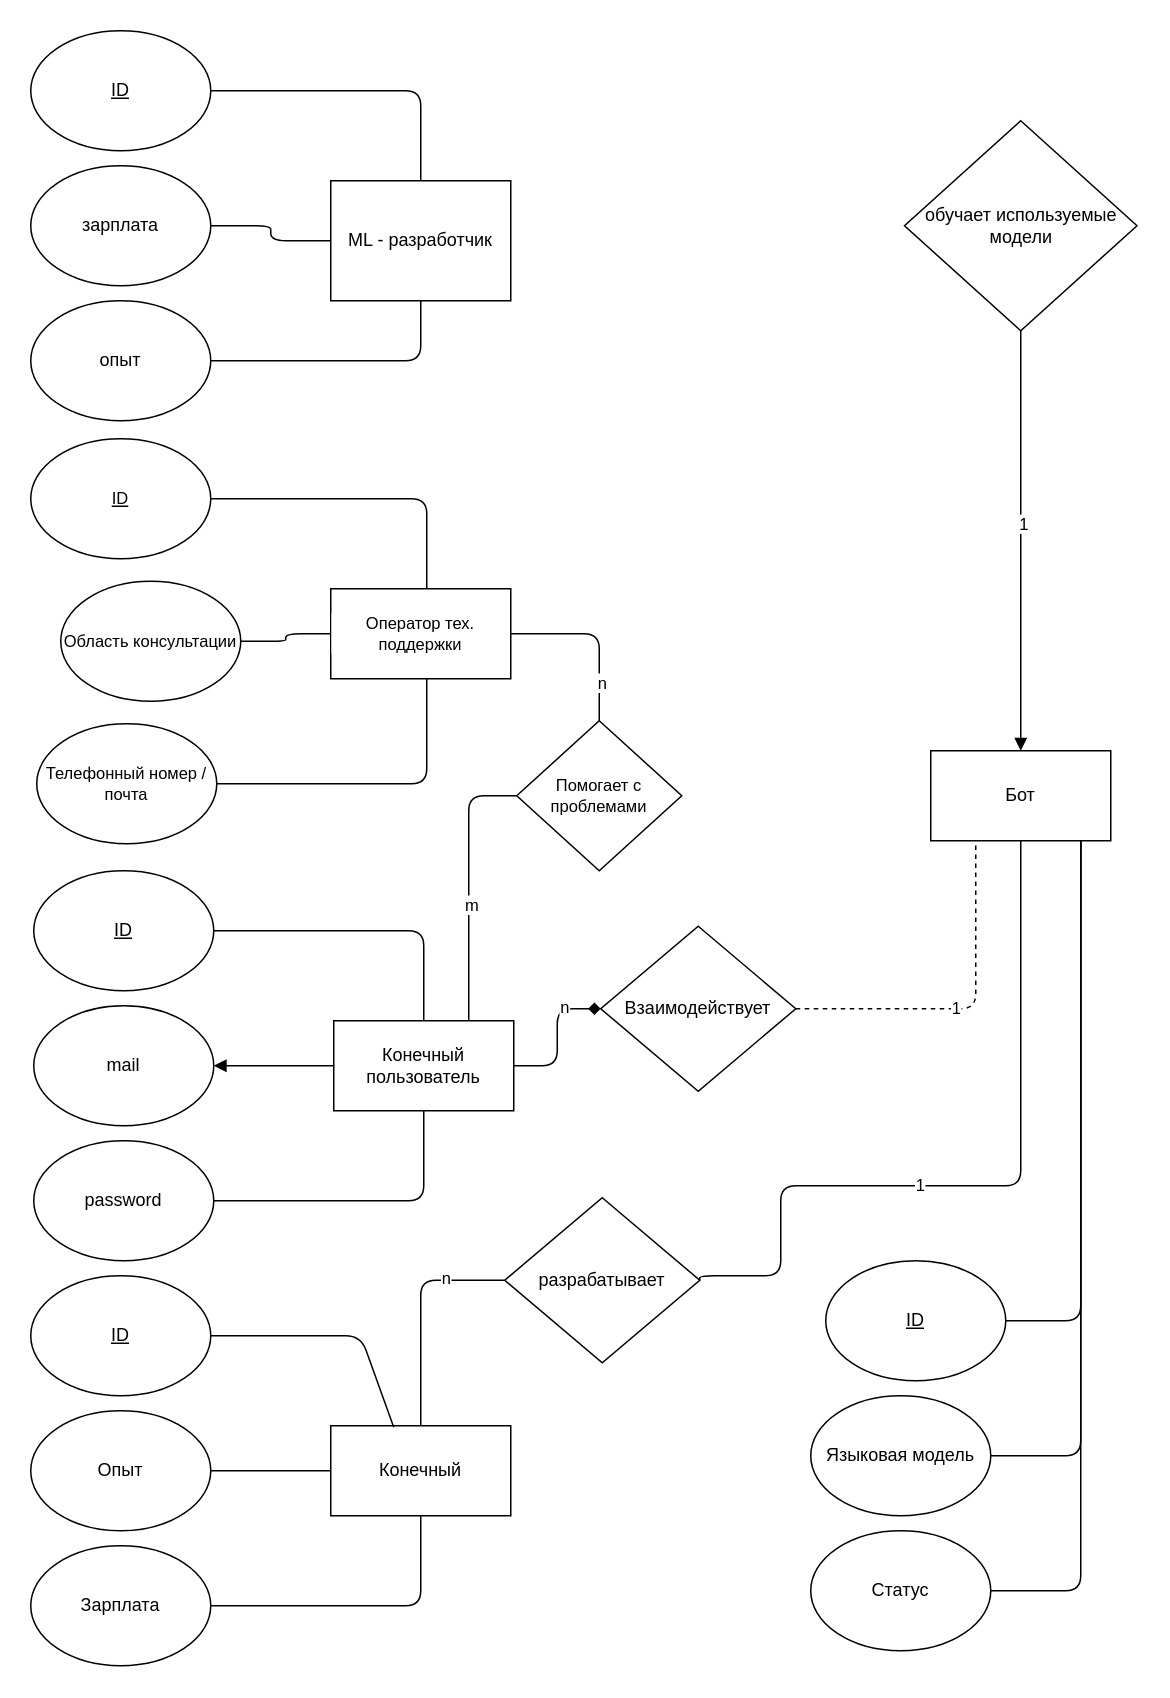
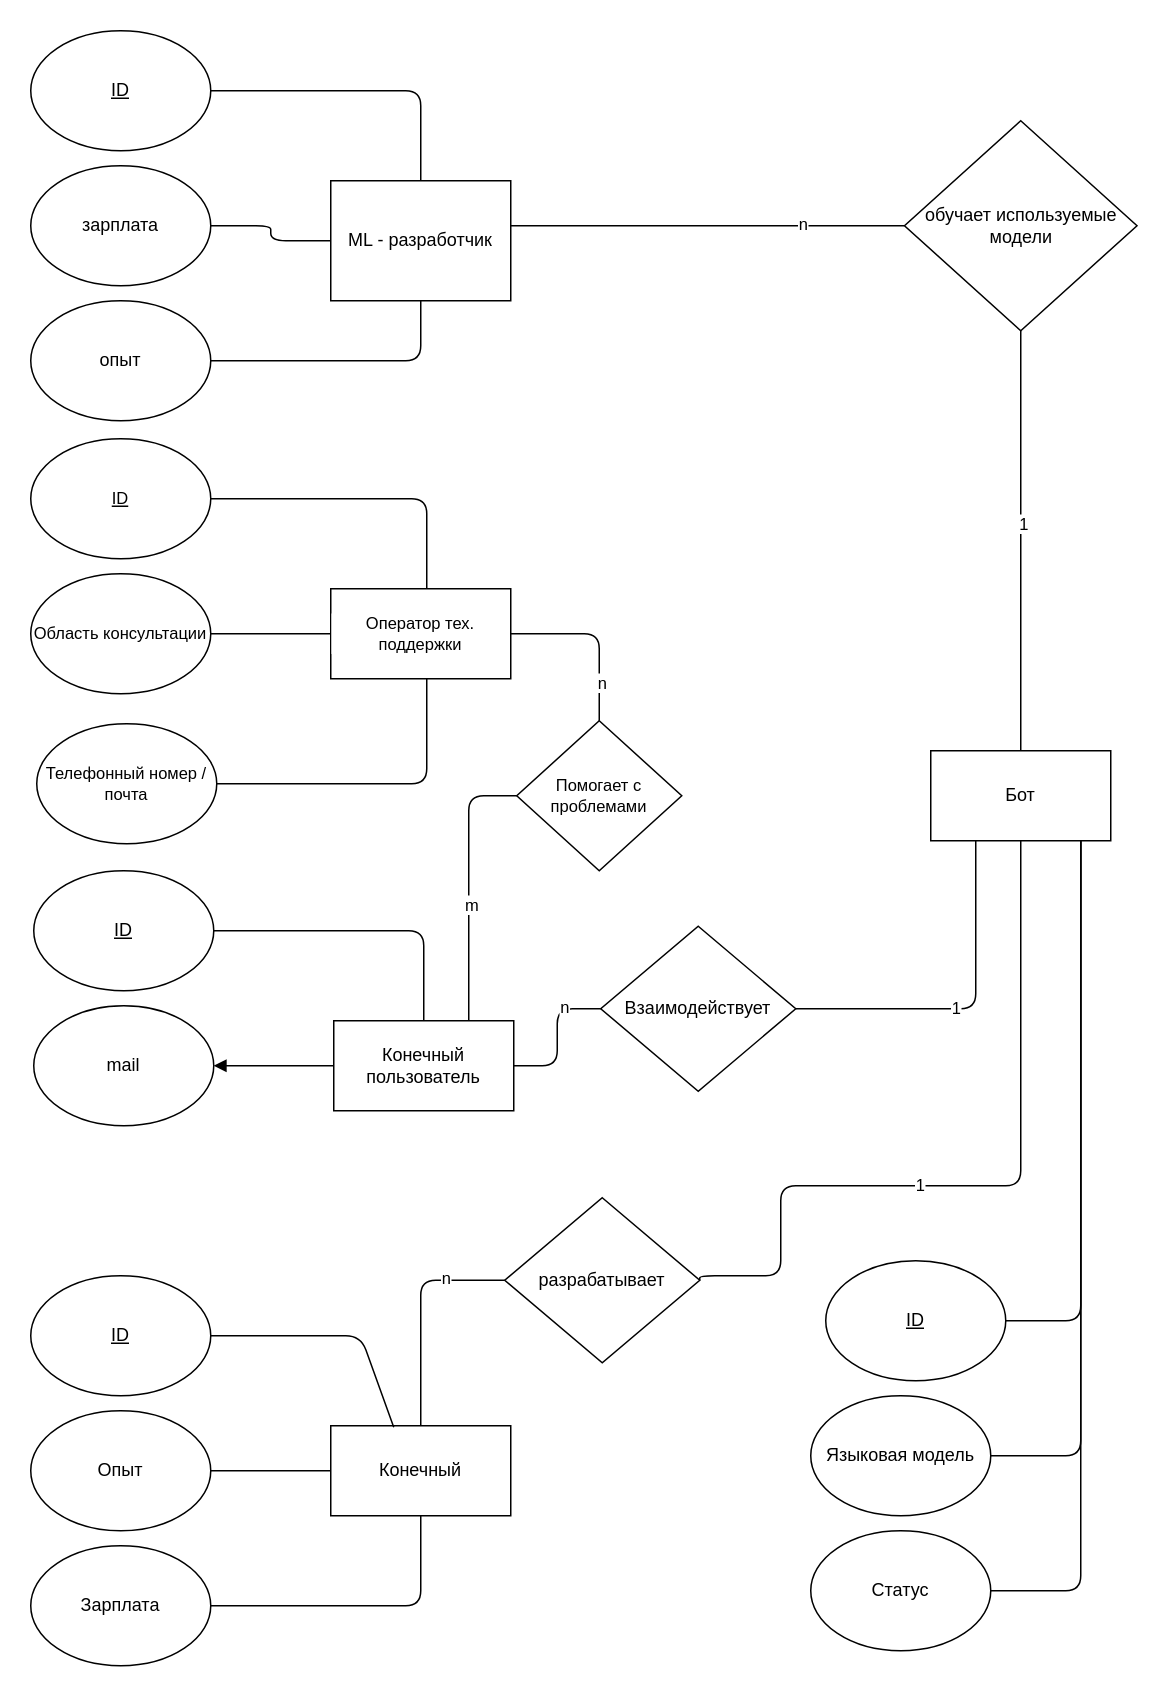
none -> (707, 226)
(151, 641) -> (121, 634)
(1021, 737) -> (1021, 742)
(976, 929) -> (976, 929)
(588, 1009) -> (594, 1009)
(124, 1201) -> none
(359, 1201) -> none
